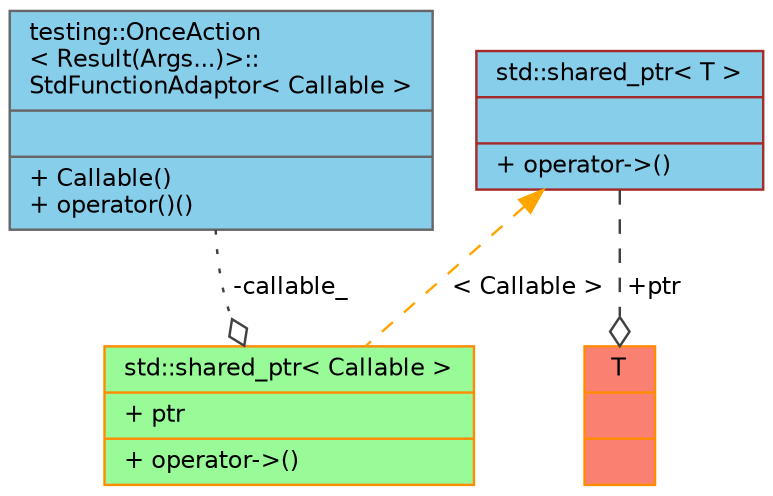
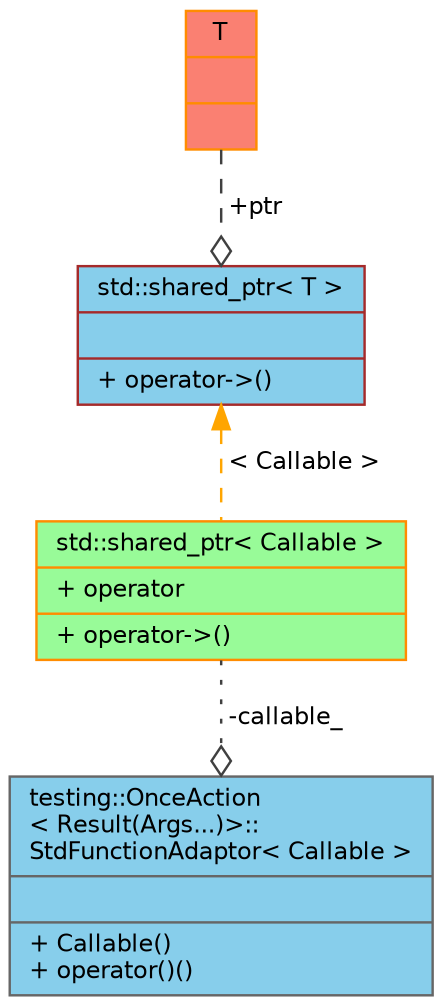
(620, 253) -> (221, 193)
(220, 275) -> (221, 703)
(154, 414) -> (120, 589)
